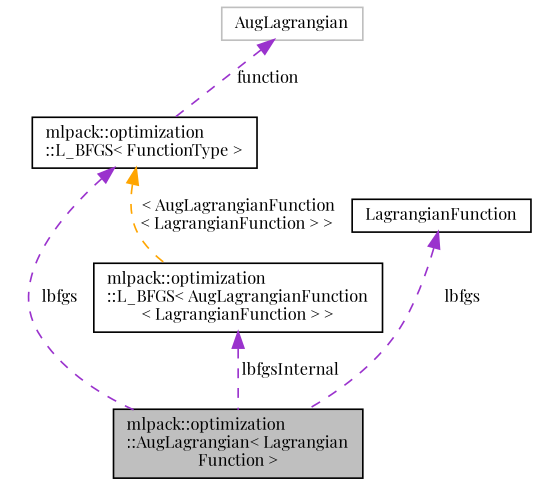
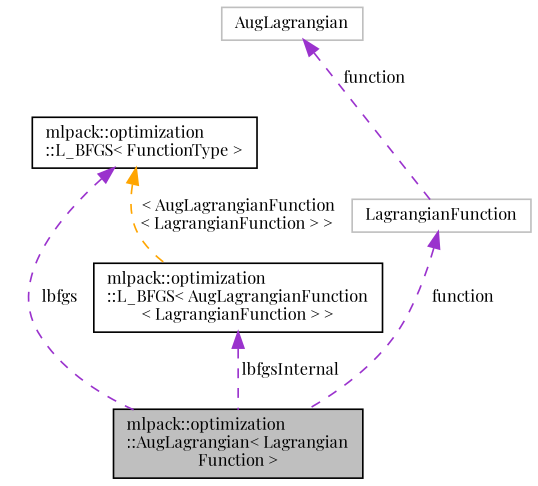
(218, 84) -> (372, 126)
(442, 216) -> (442, 216)
(461, 298) -> (461, 298)
